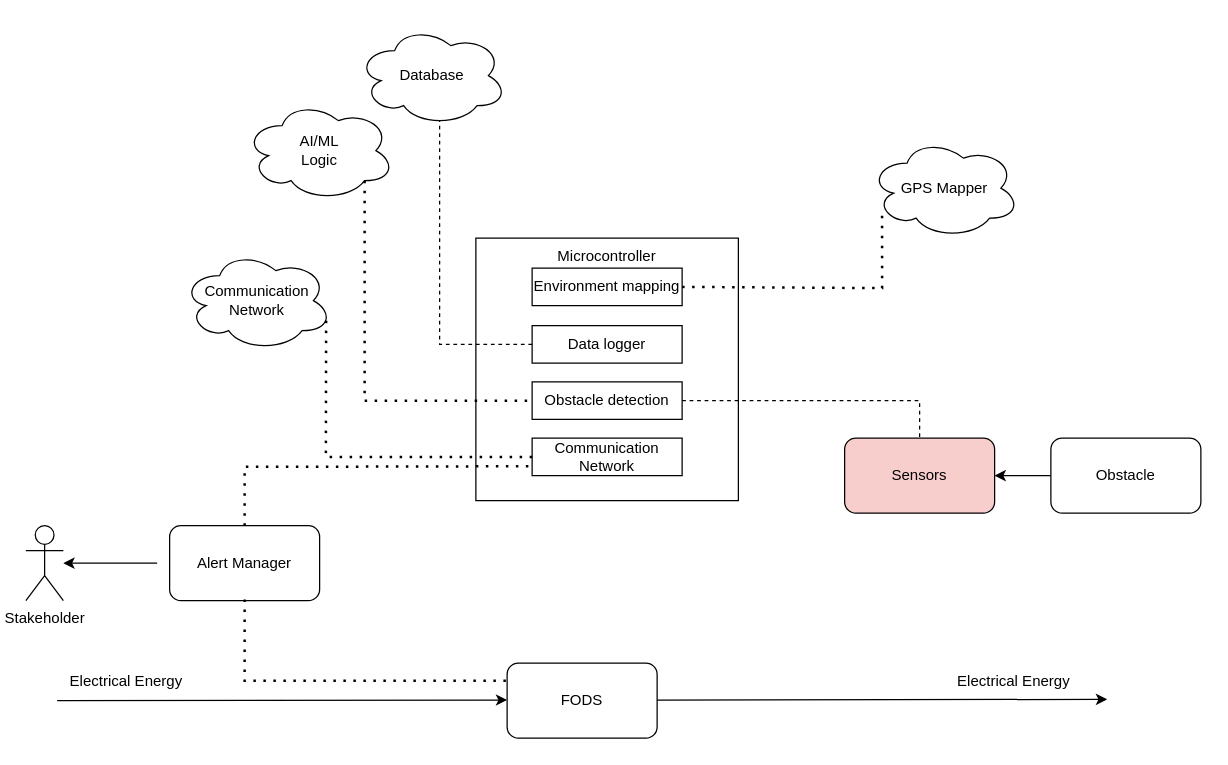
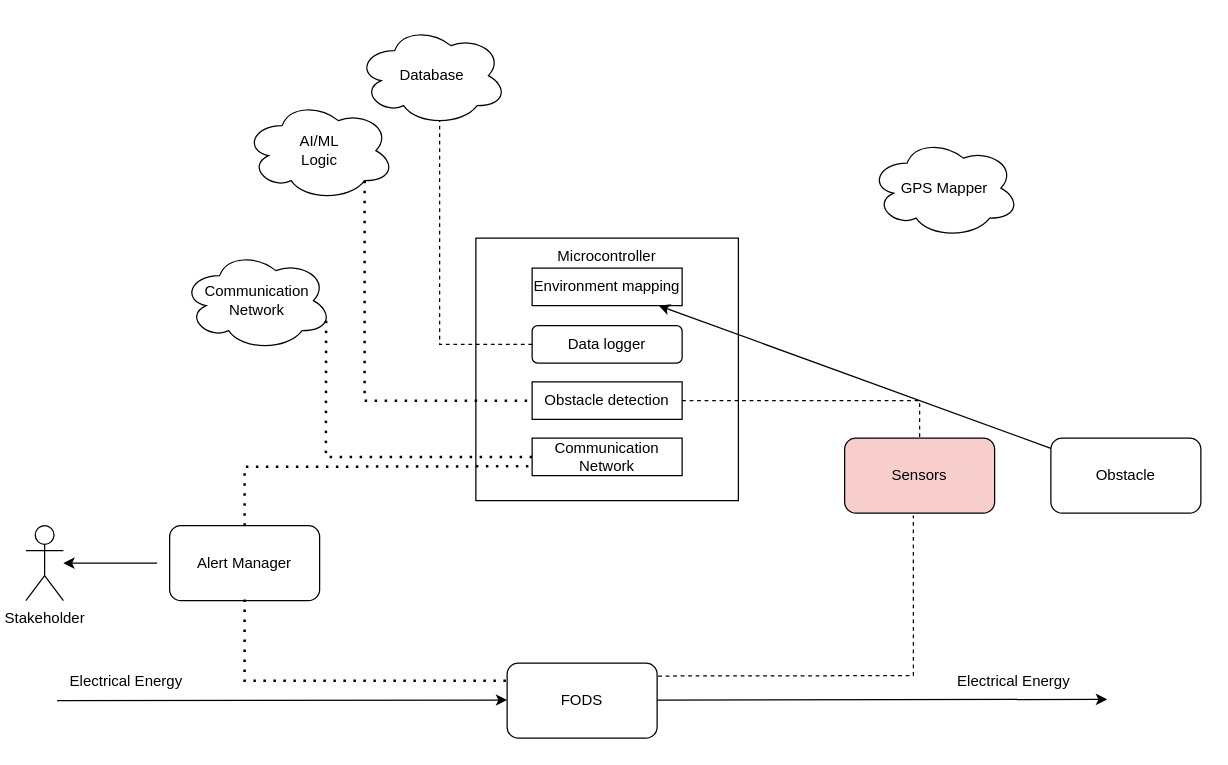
(820, 288) -> none
(607, 344) -> (607, 344)
(1026, 476) -> (790, 354)
none -> (865, 676)
